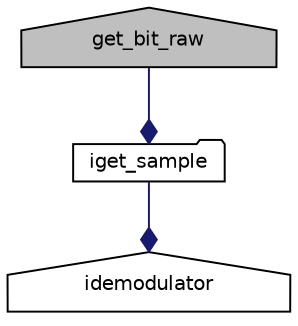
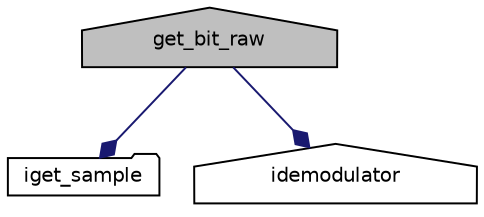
(149, 205) -> (263, 99)
